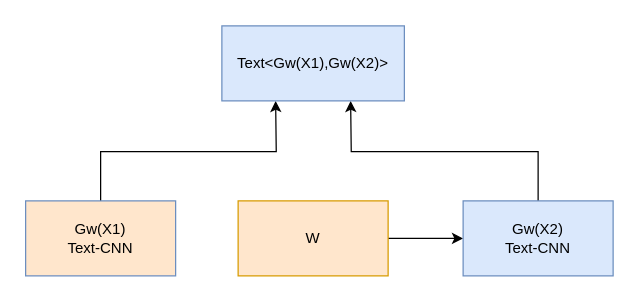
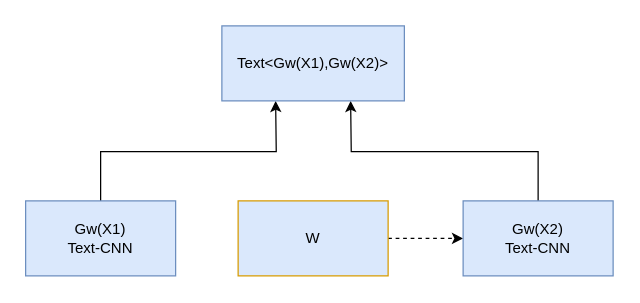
(101, 238) -> (101, 238)
(313, 238) -> (313, 238)
(422, 238) -> (422, 238)
